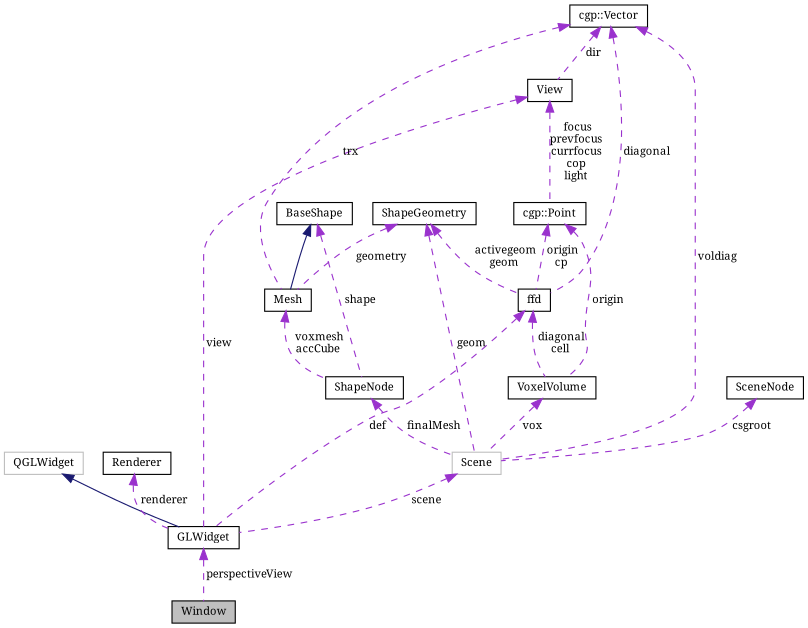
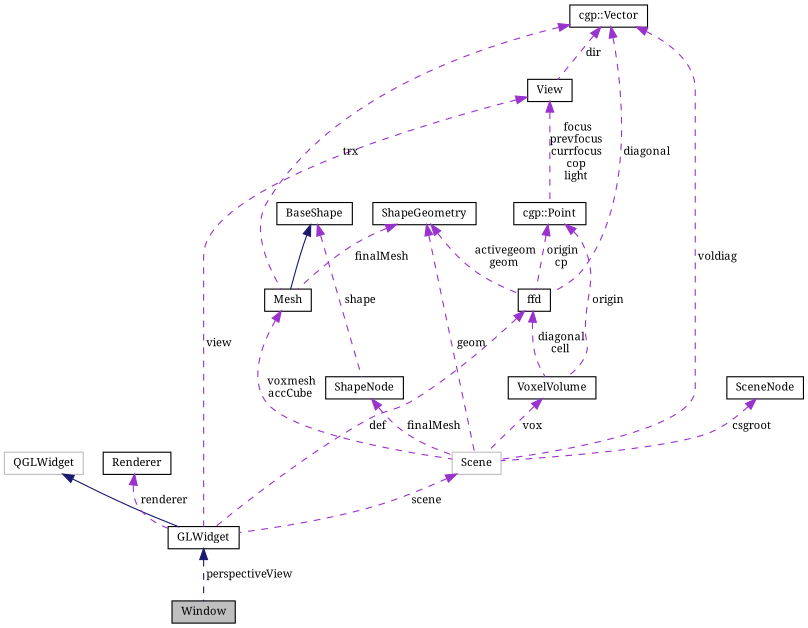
(381, 257) -> (381, 257)
(294, 358) -> (314, 429)
(204, 581) -> (204, 581)
